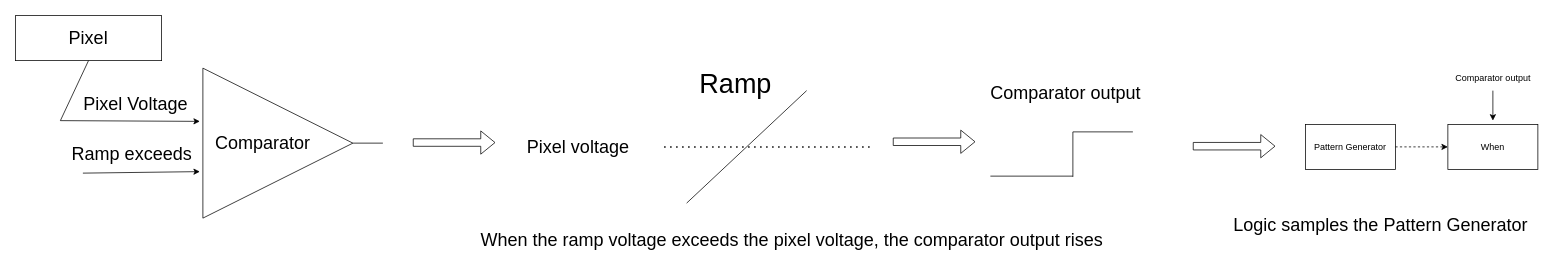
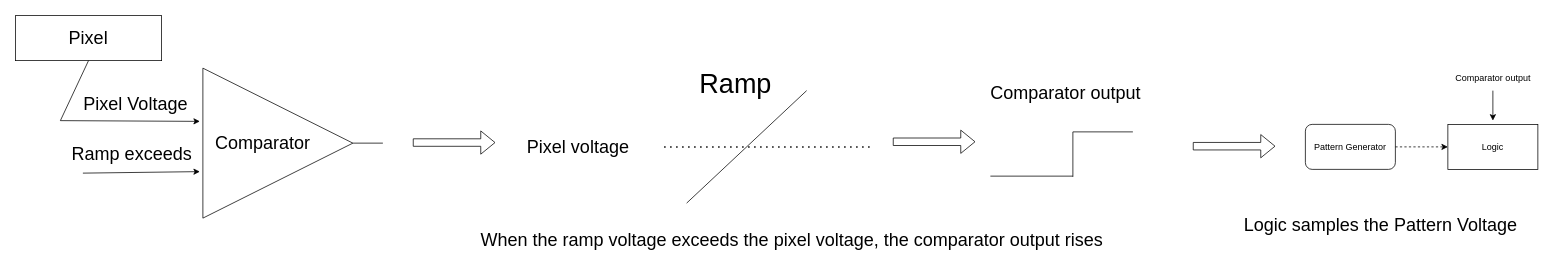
(1350, 147) -> (1350, 147)
(1493, 147) -> (1493, 147)
(1381, 225) -> (1381, 225)
